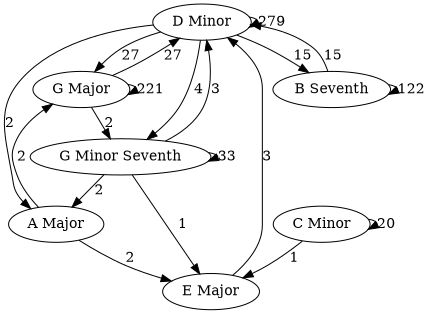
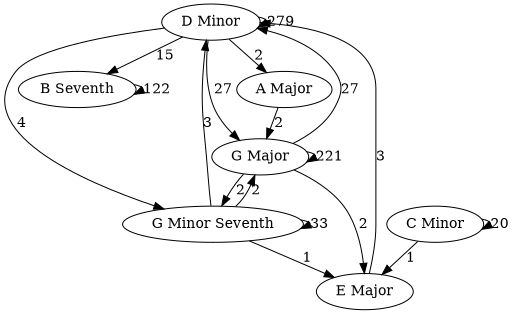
(301, 40) -> none
(92, 187) -> (244, 196)
(119, 262) -> (343, 206)
